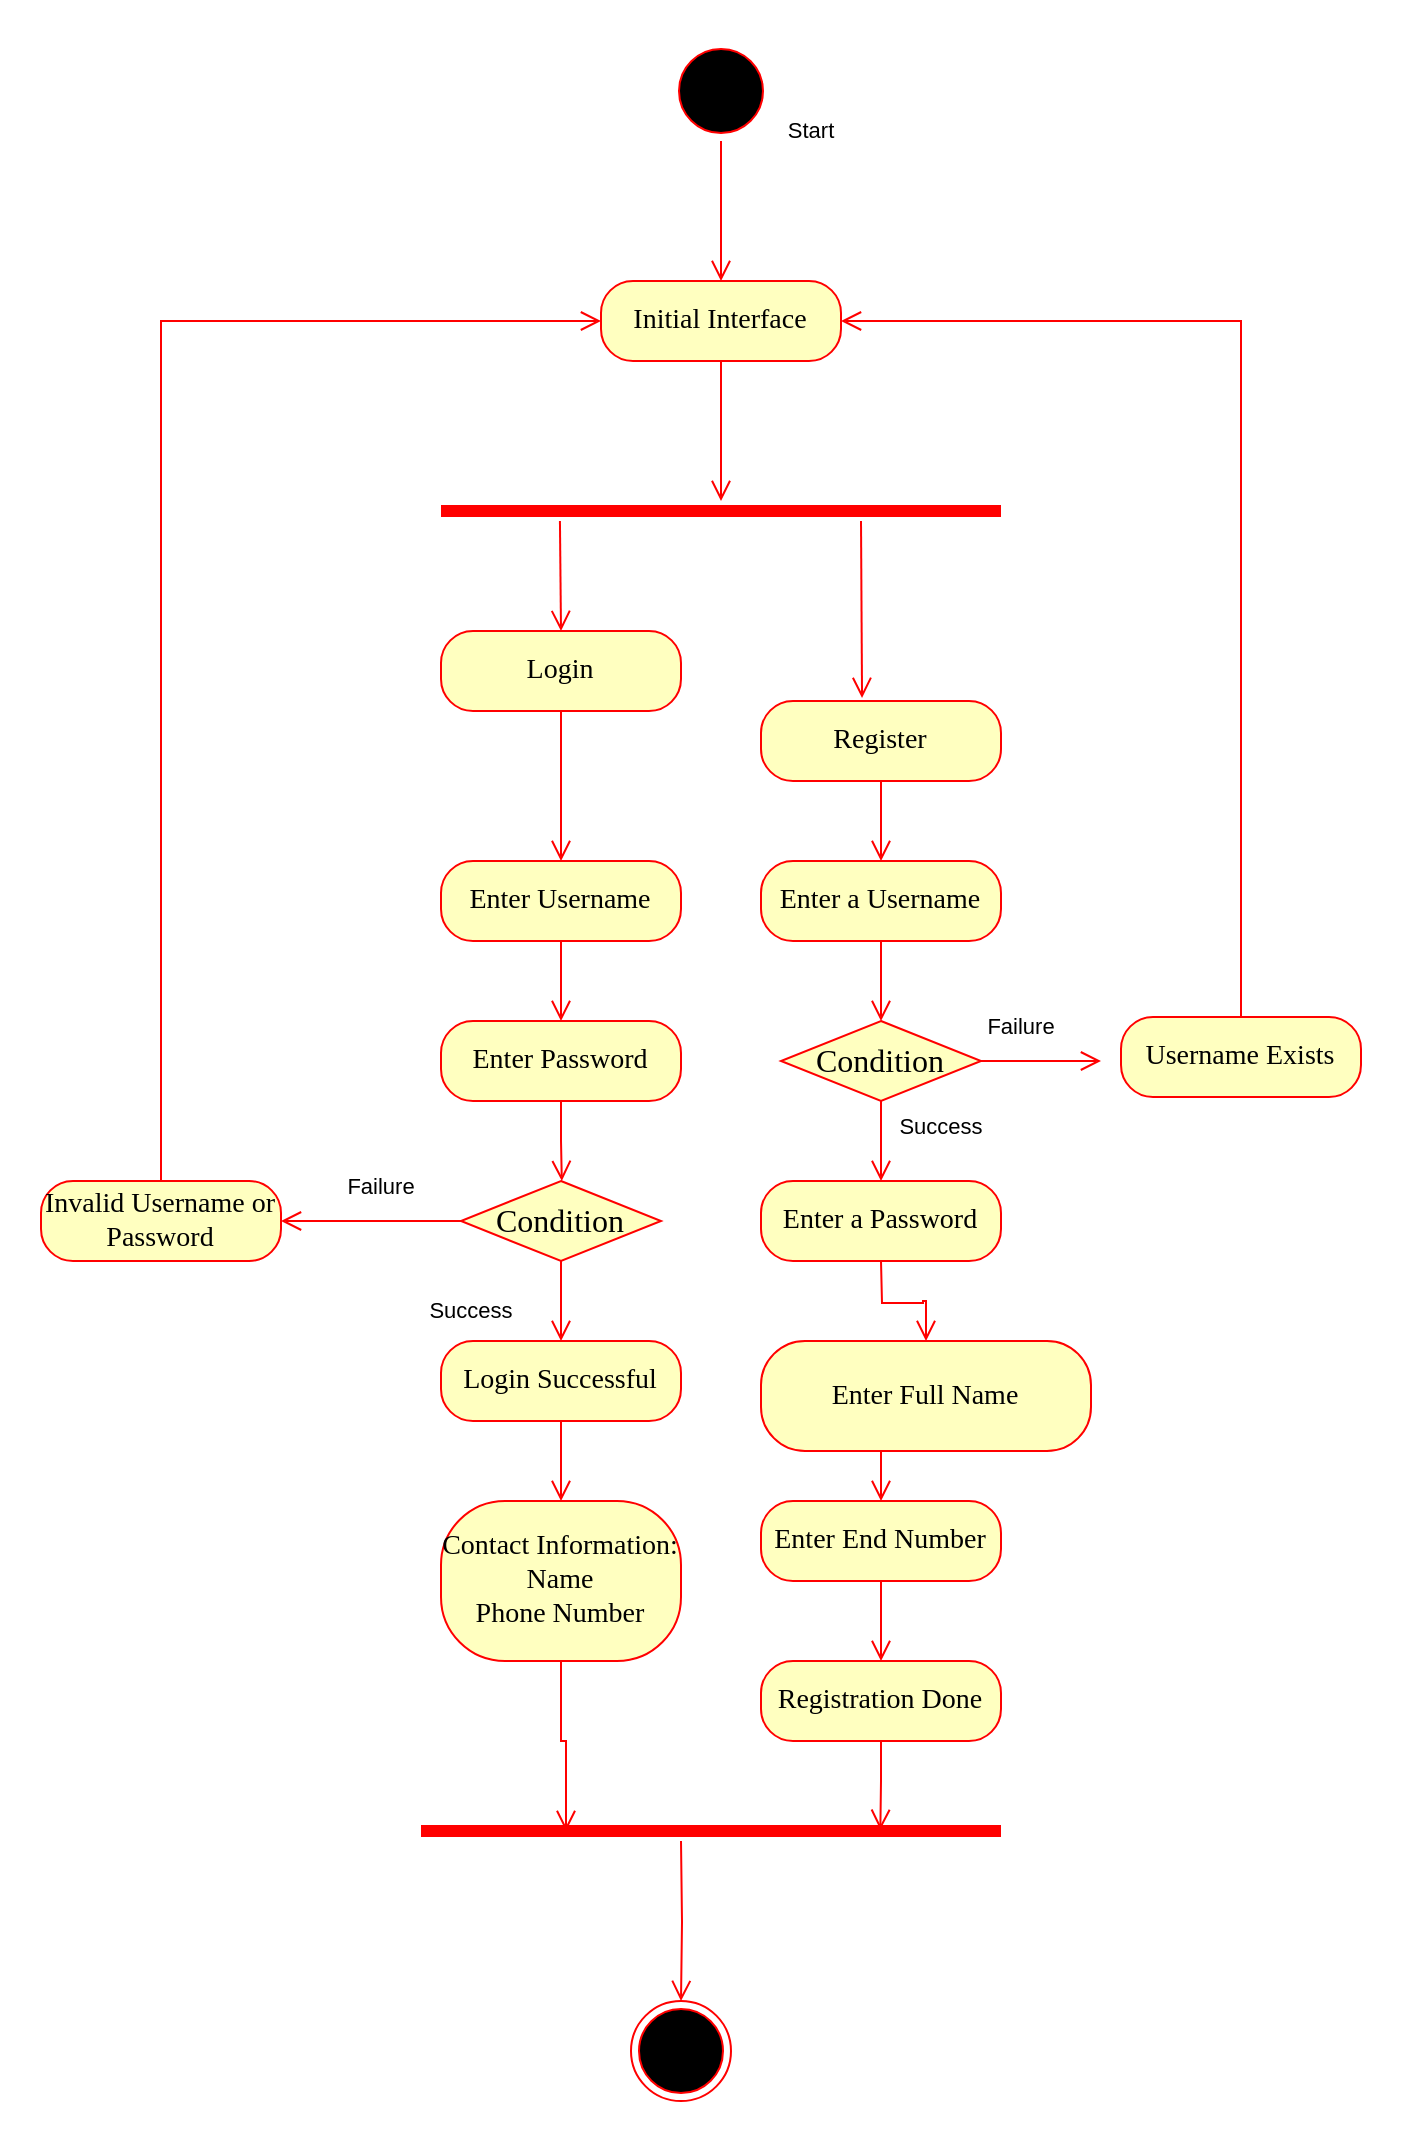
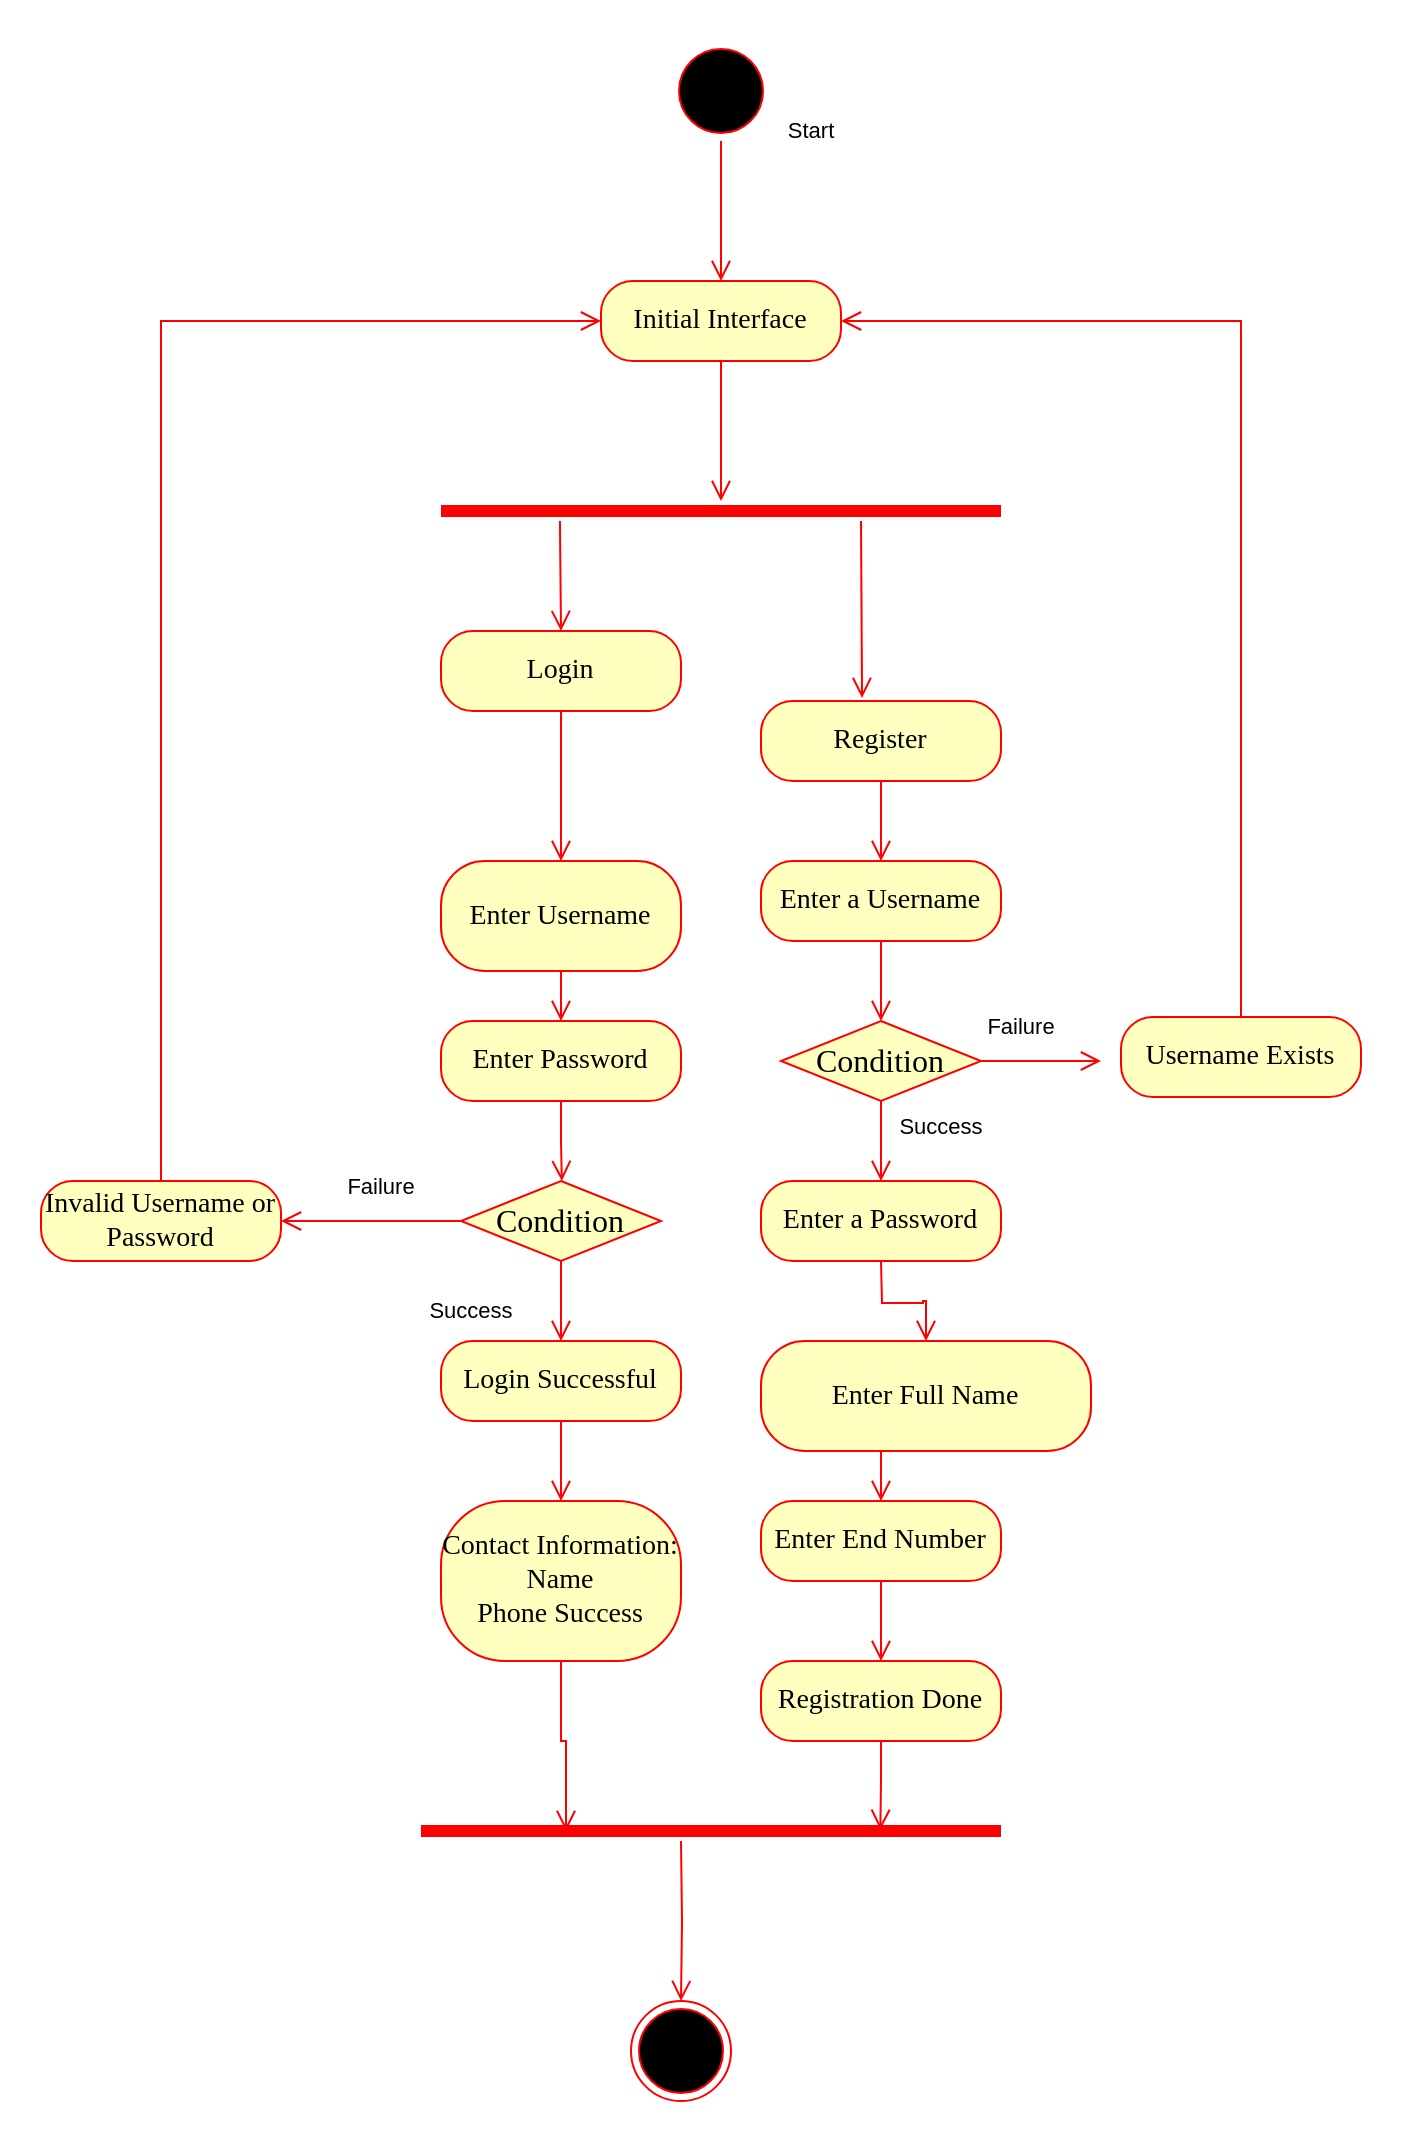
(561, 901) -> (561, 916)
(561, 1581) -> (561, 1581)
